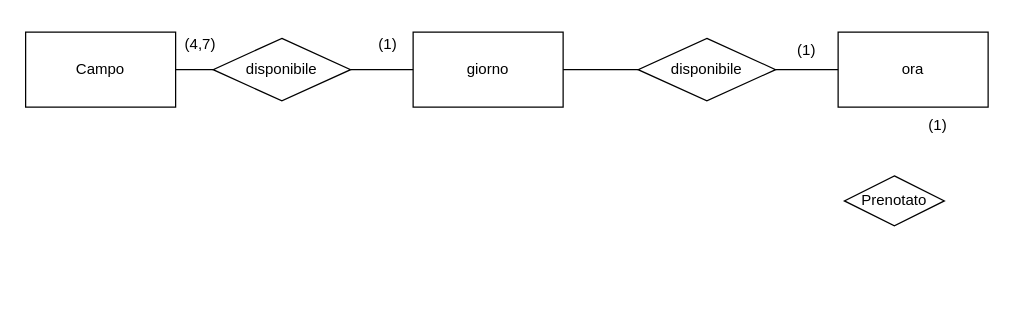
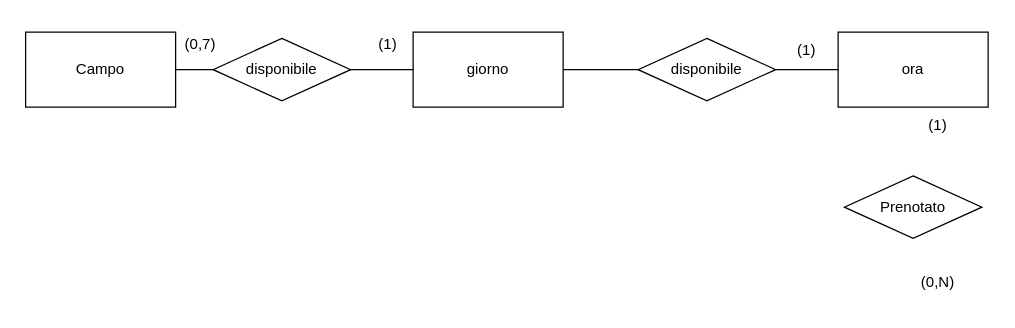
(201, 44) -> (201, 44)
(894, 201) -> (913, 207)
none -> (938, 282)
